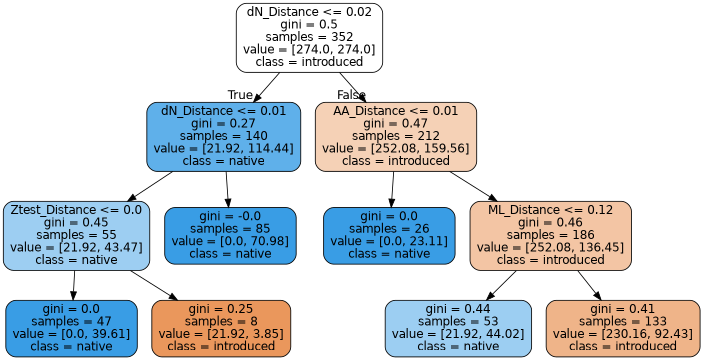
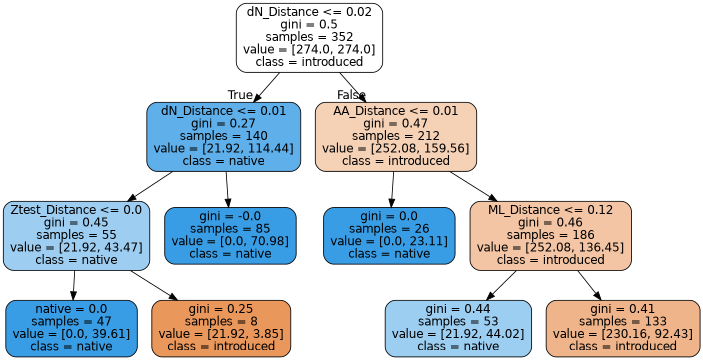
(72, 329) -> (72, 329)
